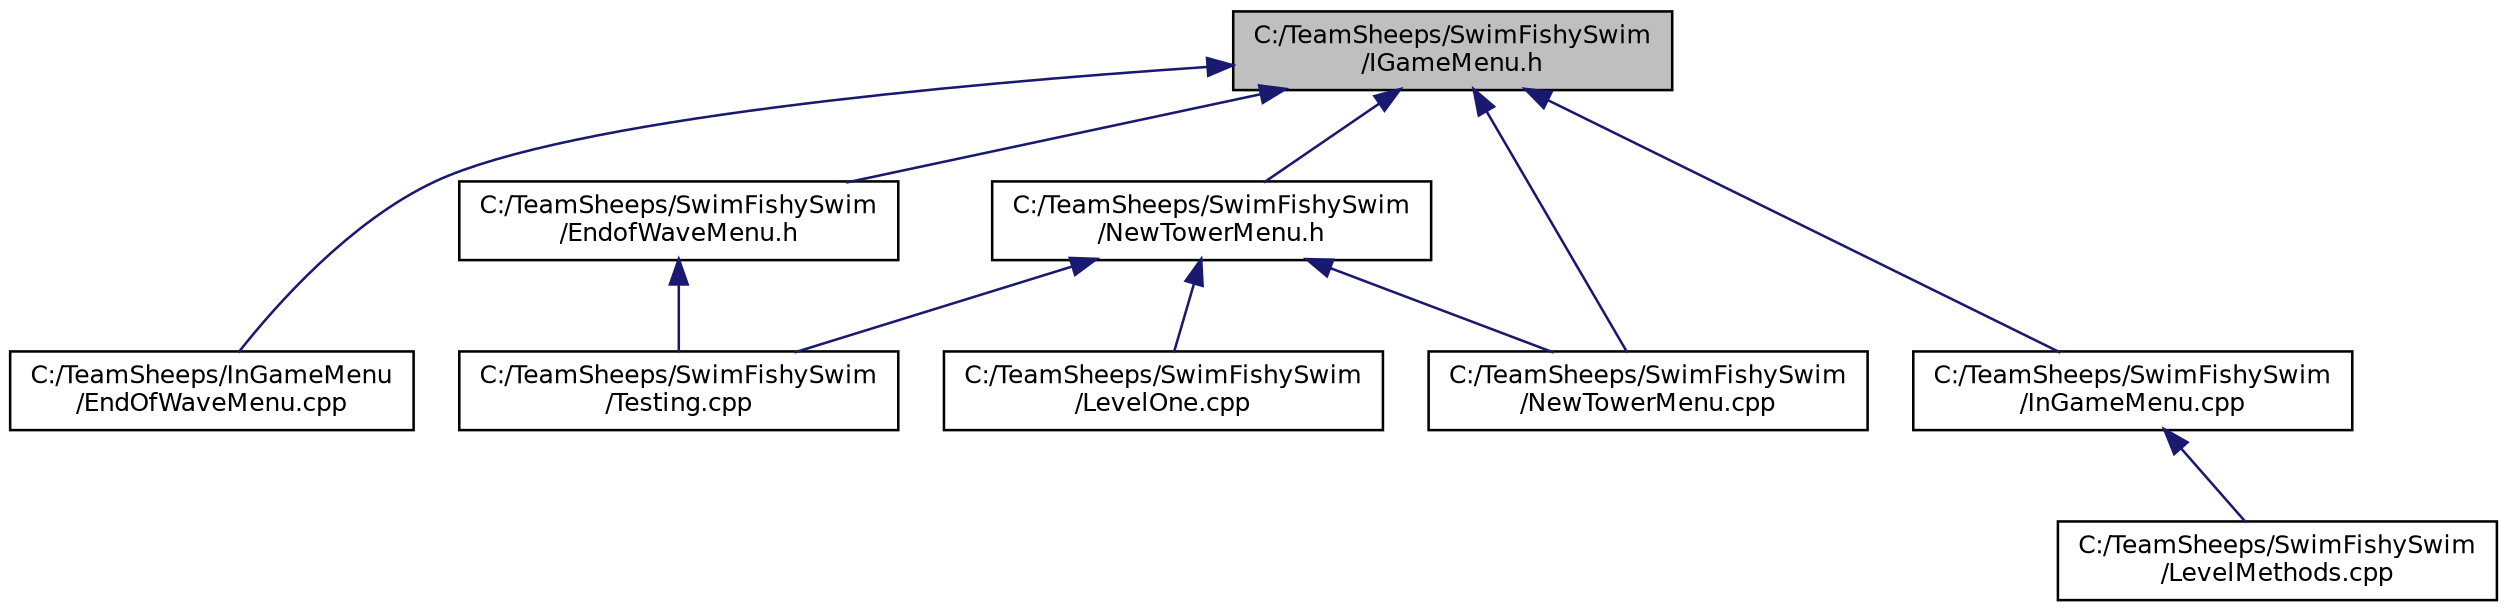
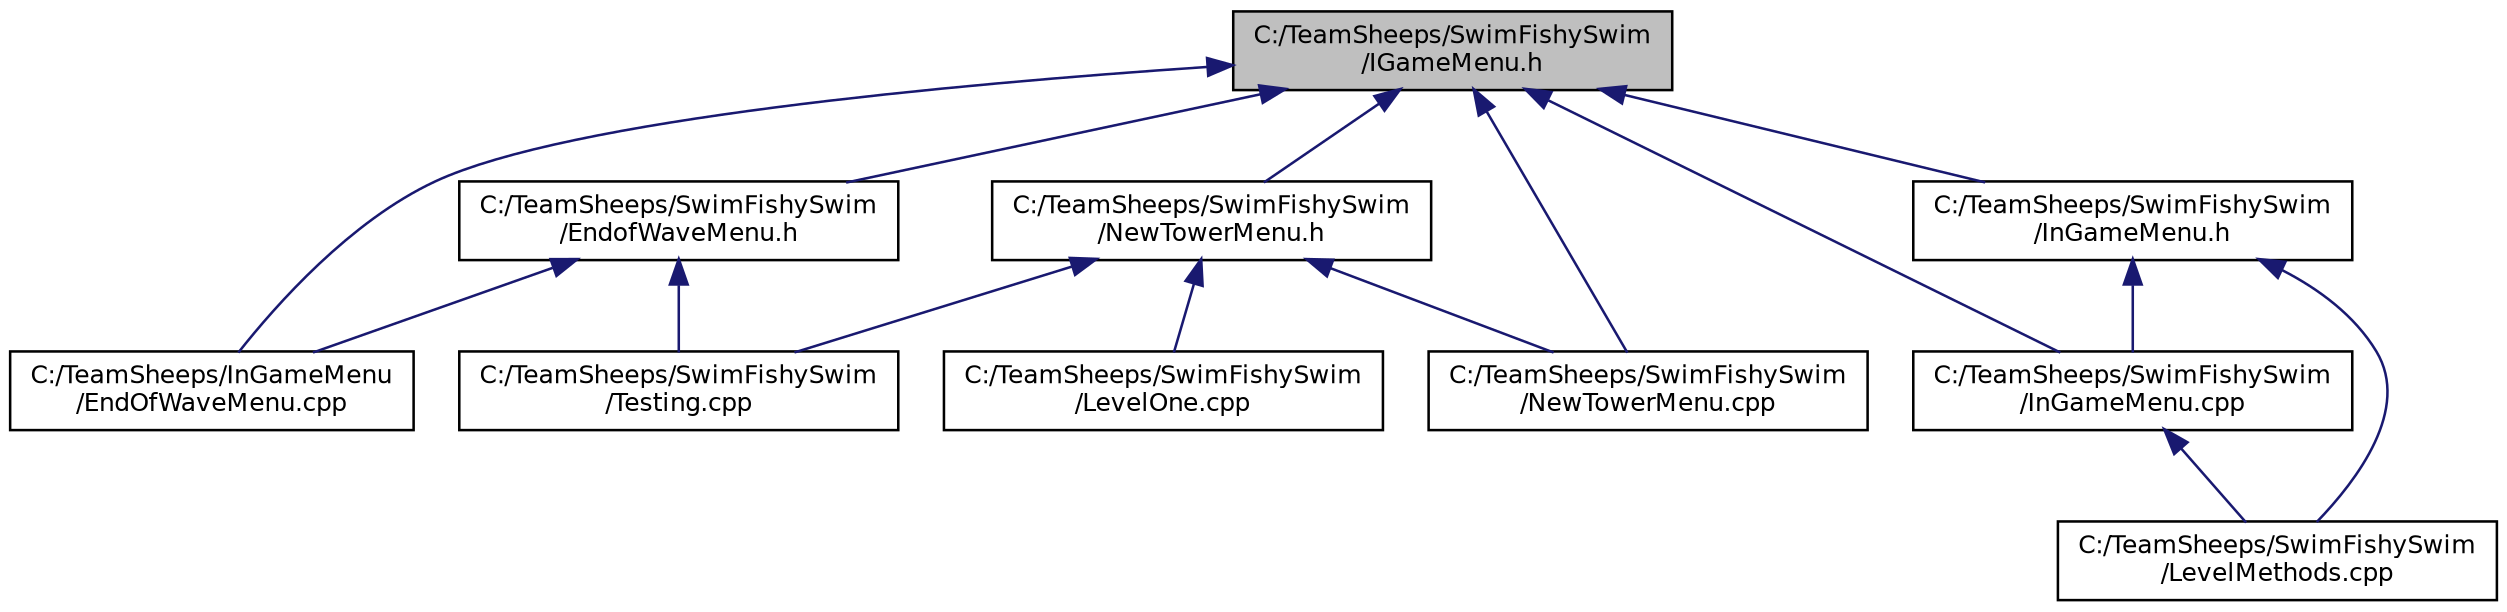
none -> (2133, 221)
none -> (433, 310)
